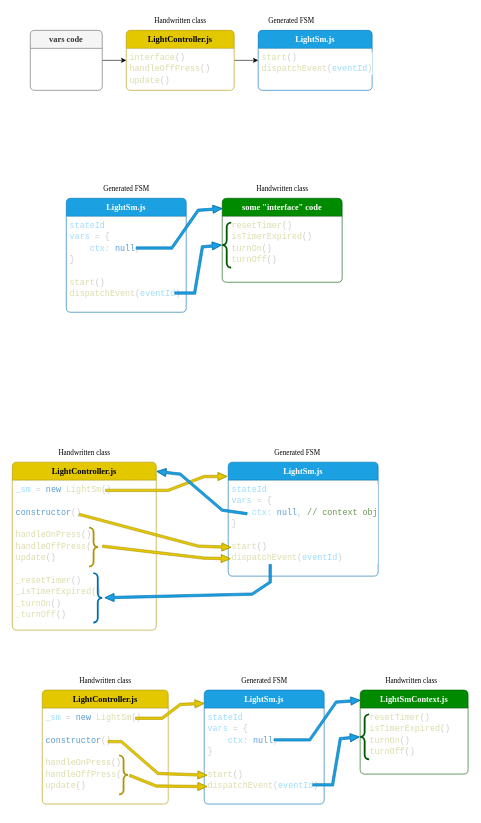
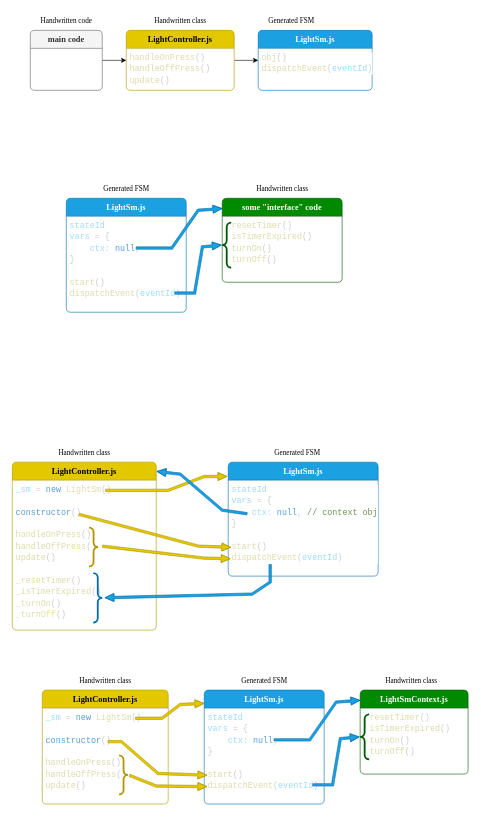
none -> (66, 21)
(66, 39) -> (66, 39)
(305, 61) -> (305, 61)
(161, 65) -> (161, 65)
